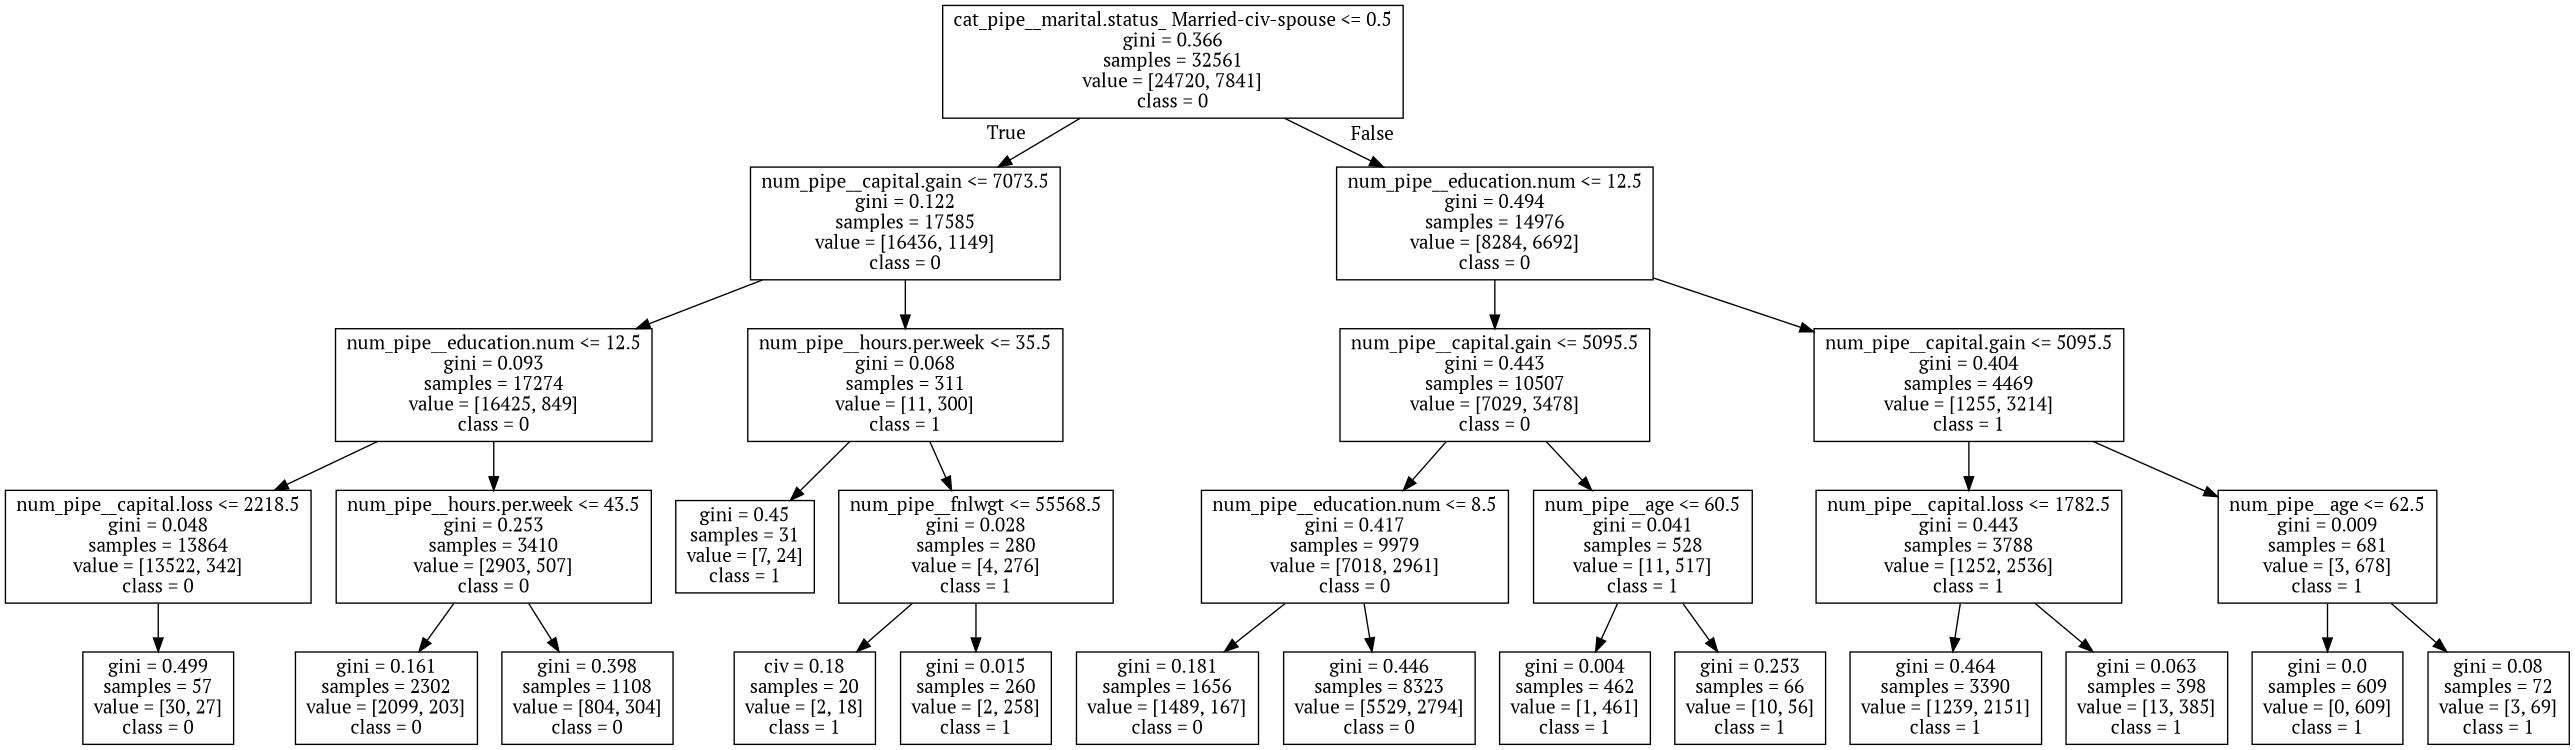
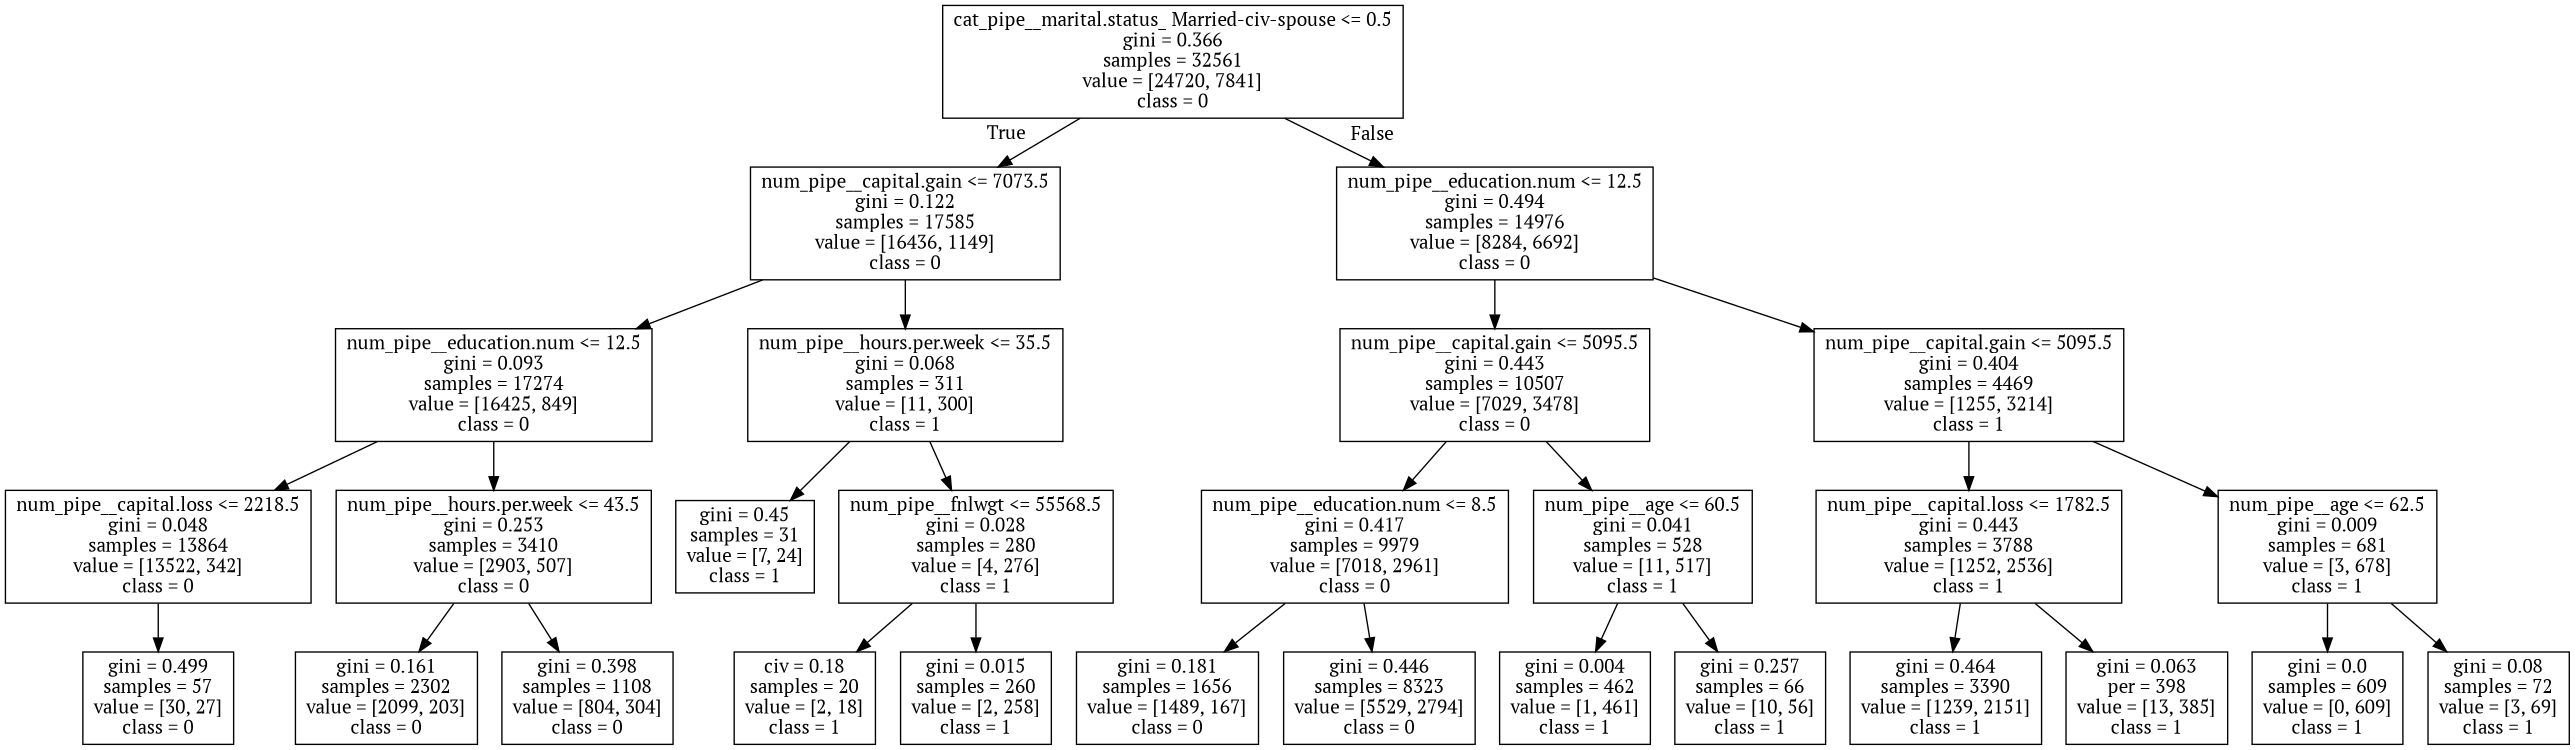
(1750, 698) -> (1750, 698)
(2147, 698) -> (2147, 698)
